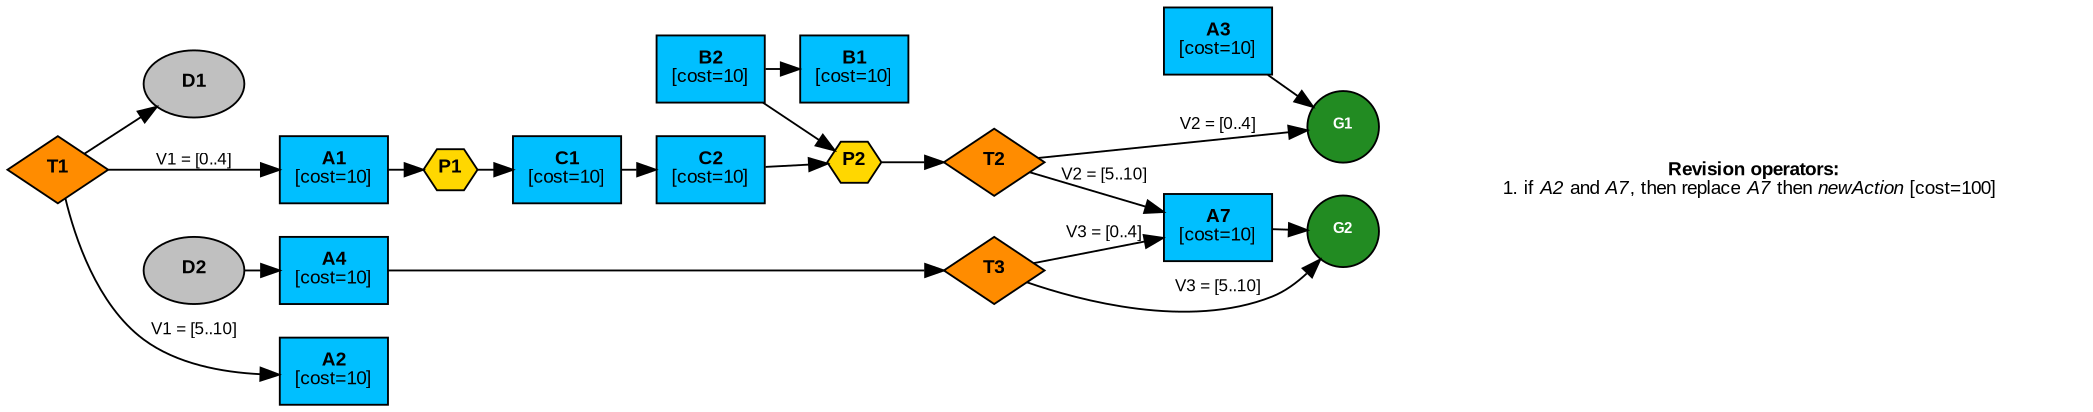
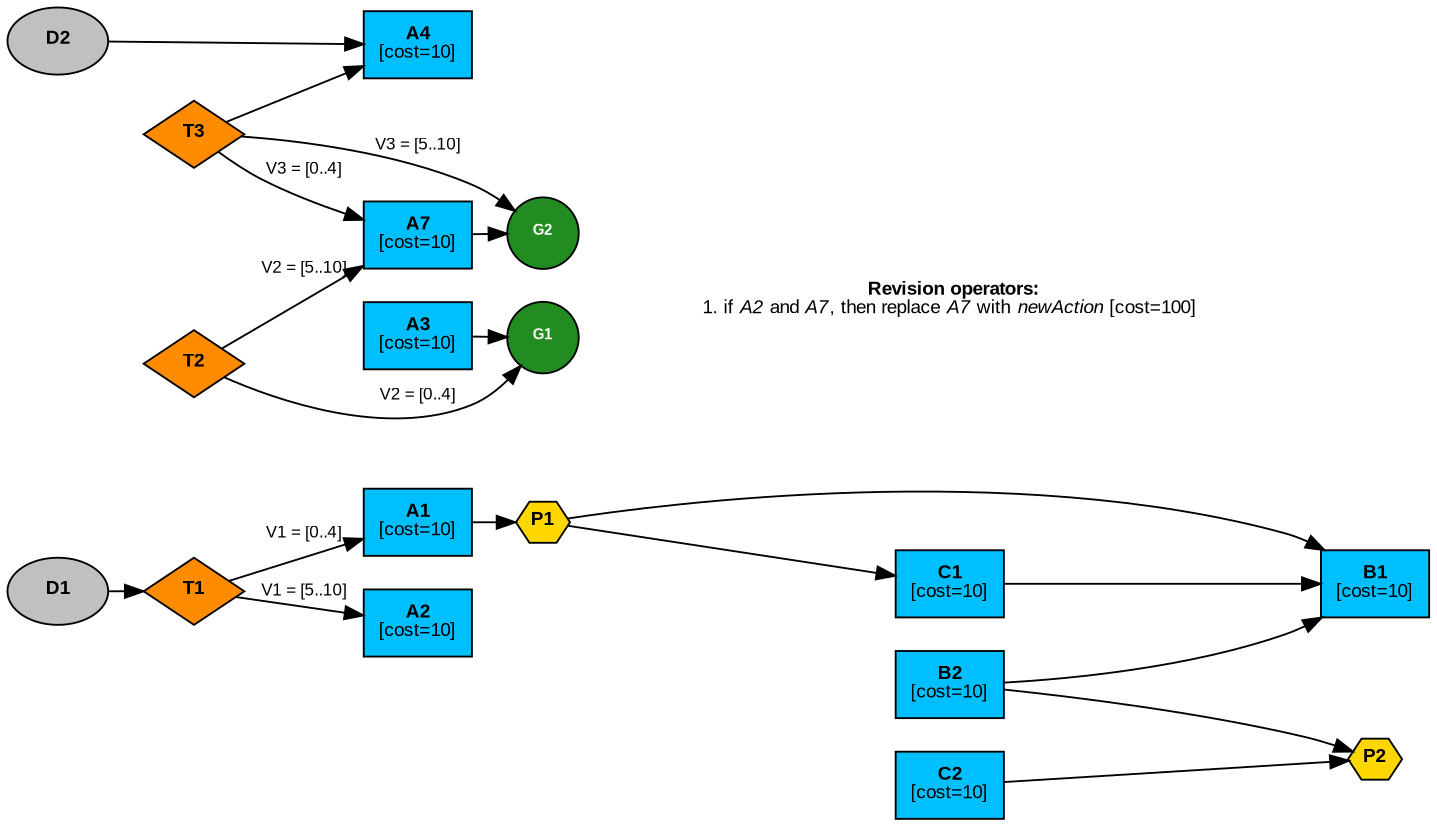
(113, 135) -> (117, 591)
(903, 162) -> none
(629, 170) -> (1153, 584)
(1795, 188) -> (995, 308)
(656, 270) -> (286, 98)
none -> (940, 492)
